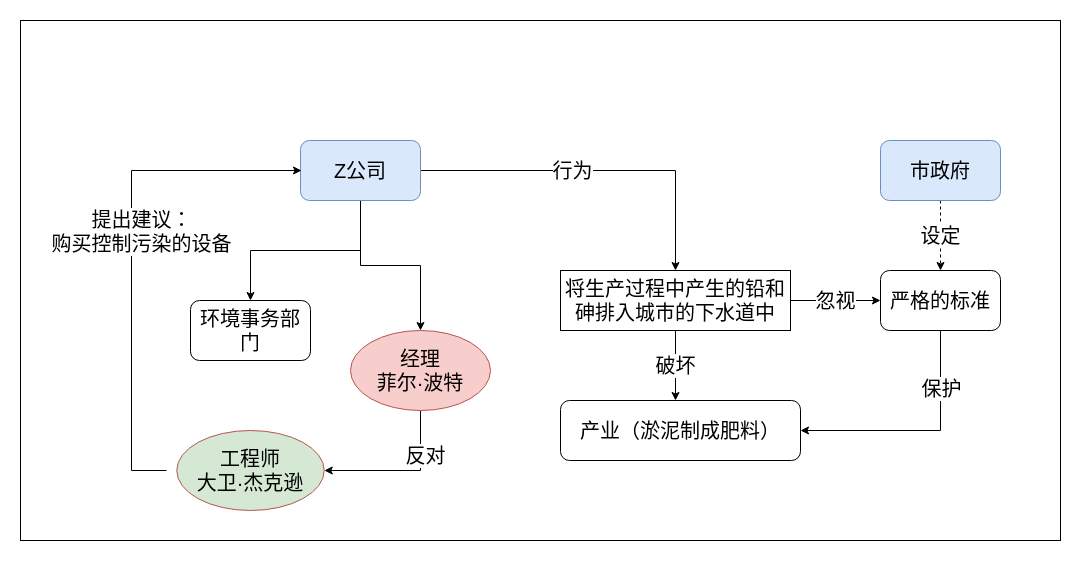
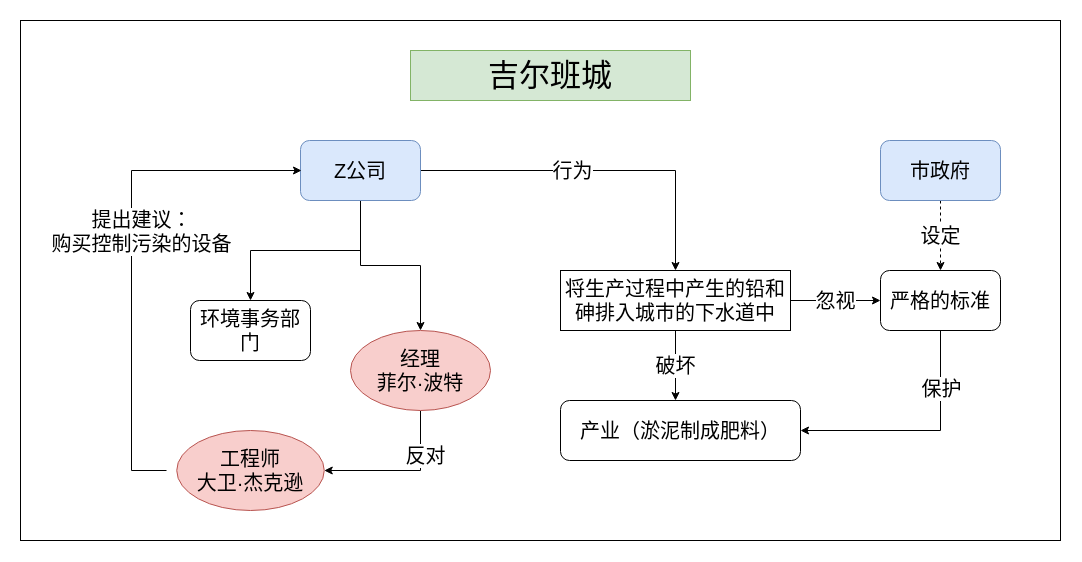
none -> (551, 76)
(251, 471) -> (251, 471)
